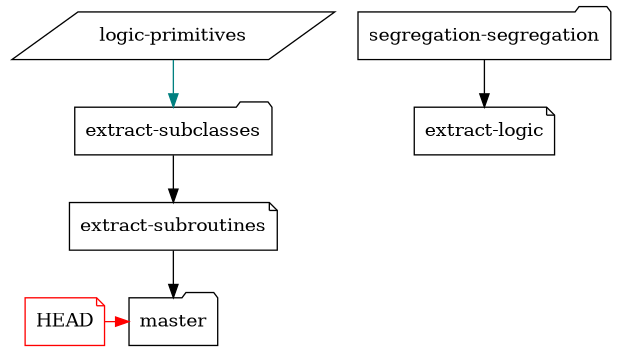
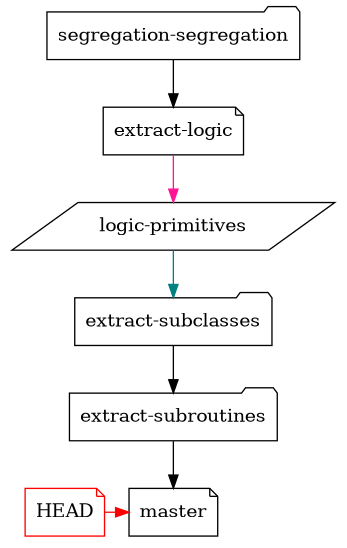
none -> (173, 172)
(173, 226) -> (173, 417)
(173, 322) -> (173, 512)
